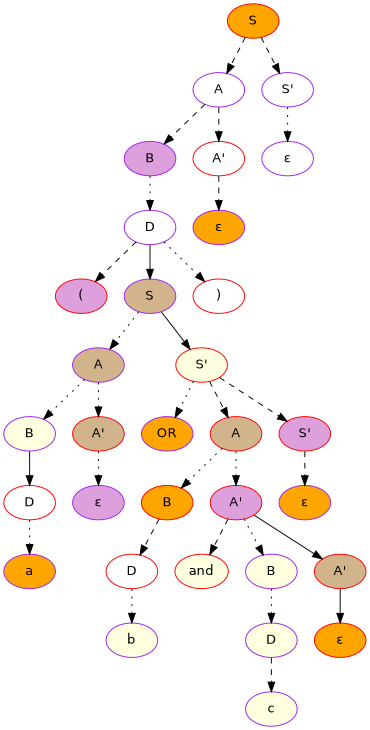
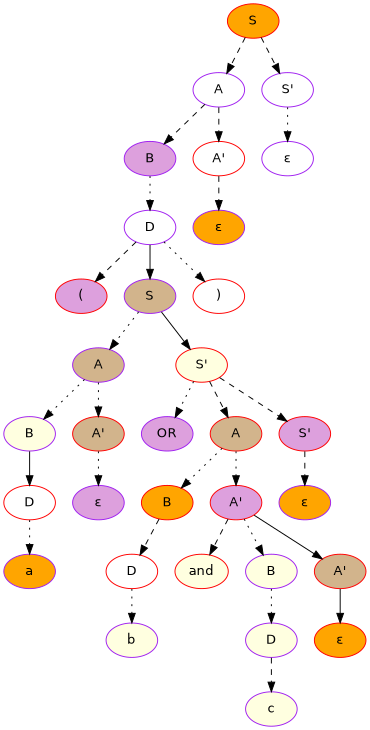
(167, 434) -> (167, 434)
